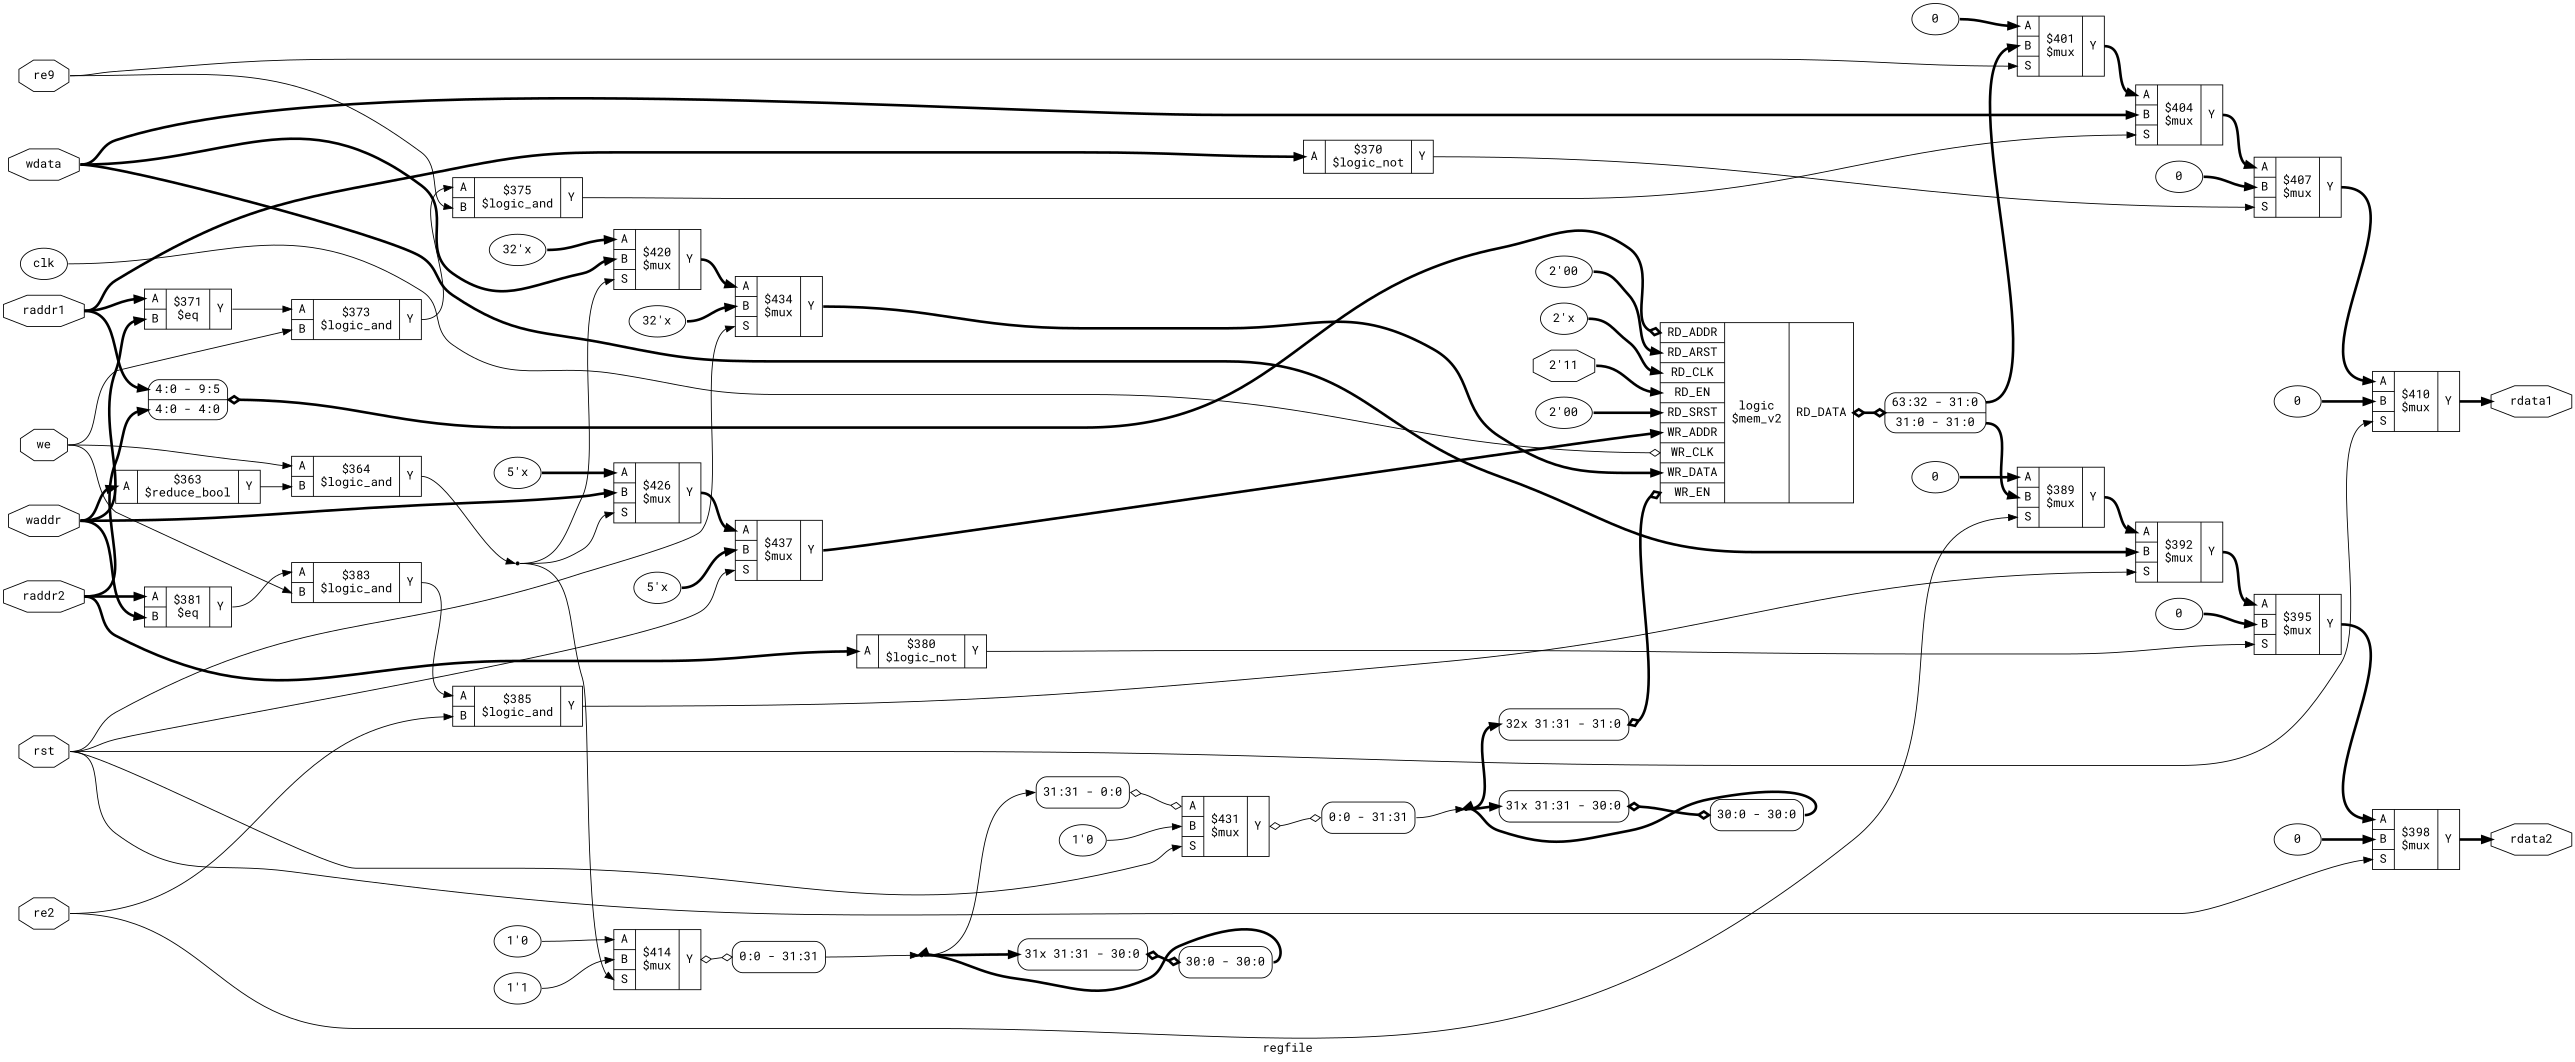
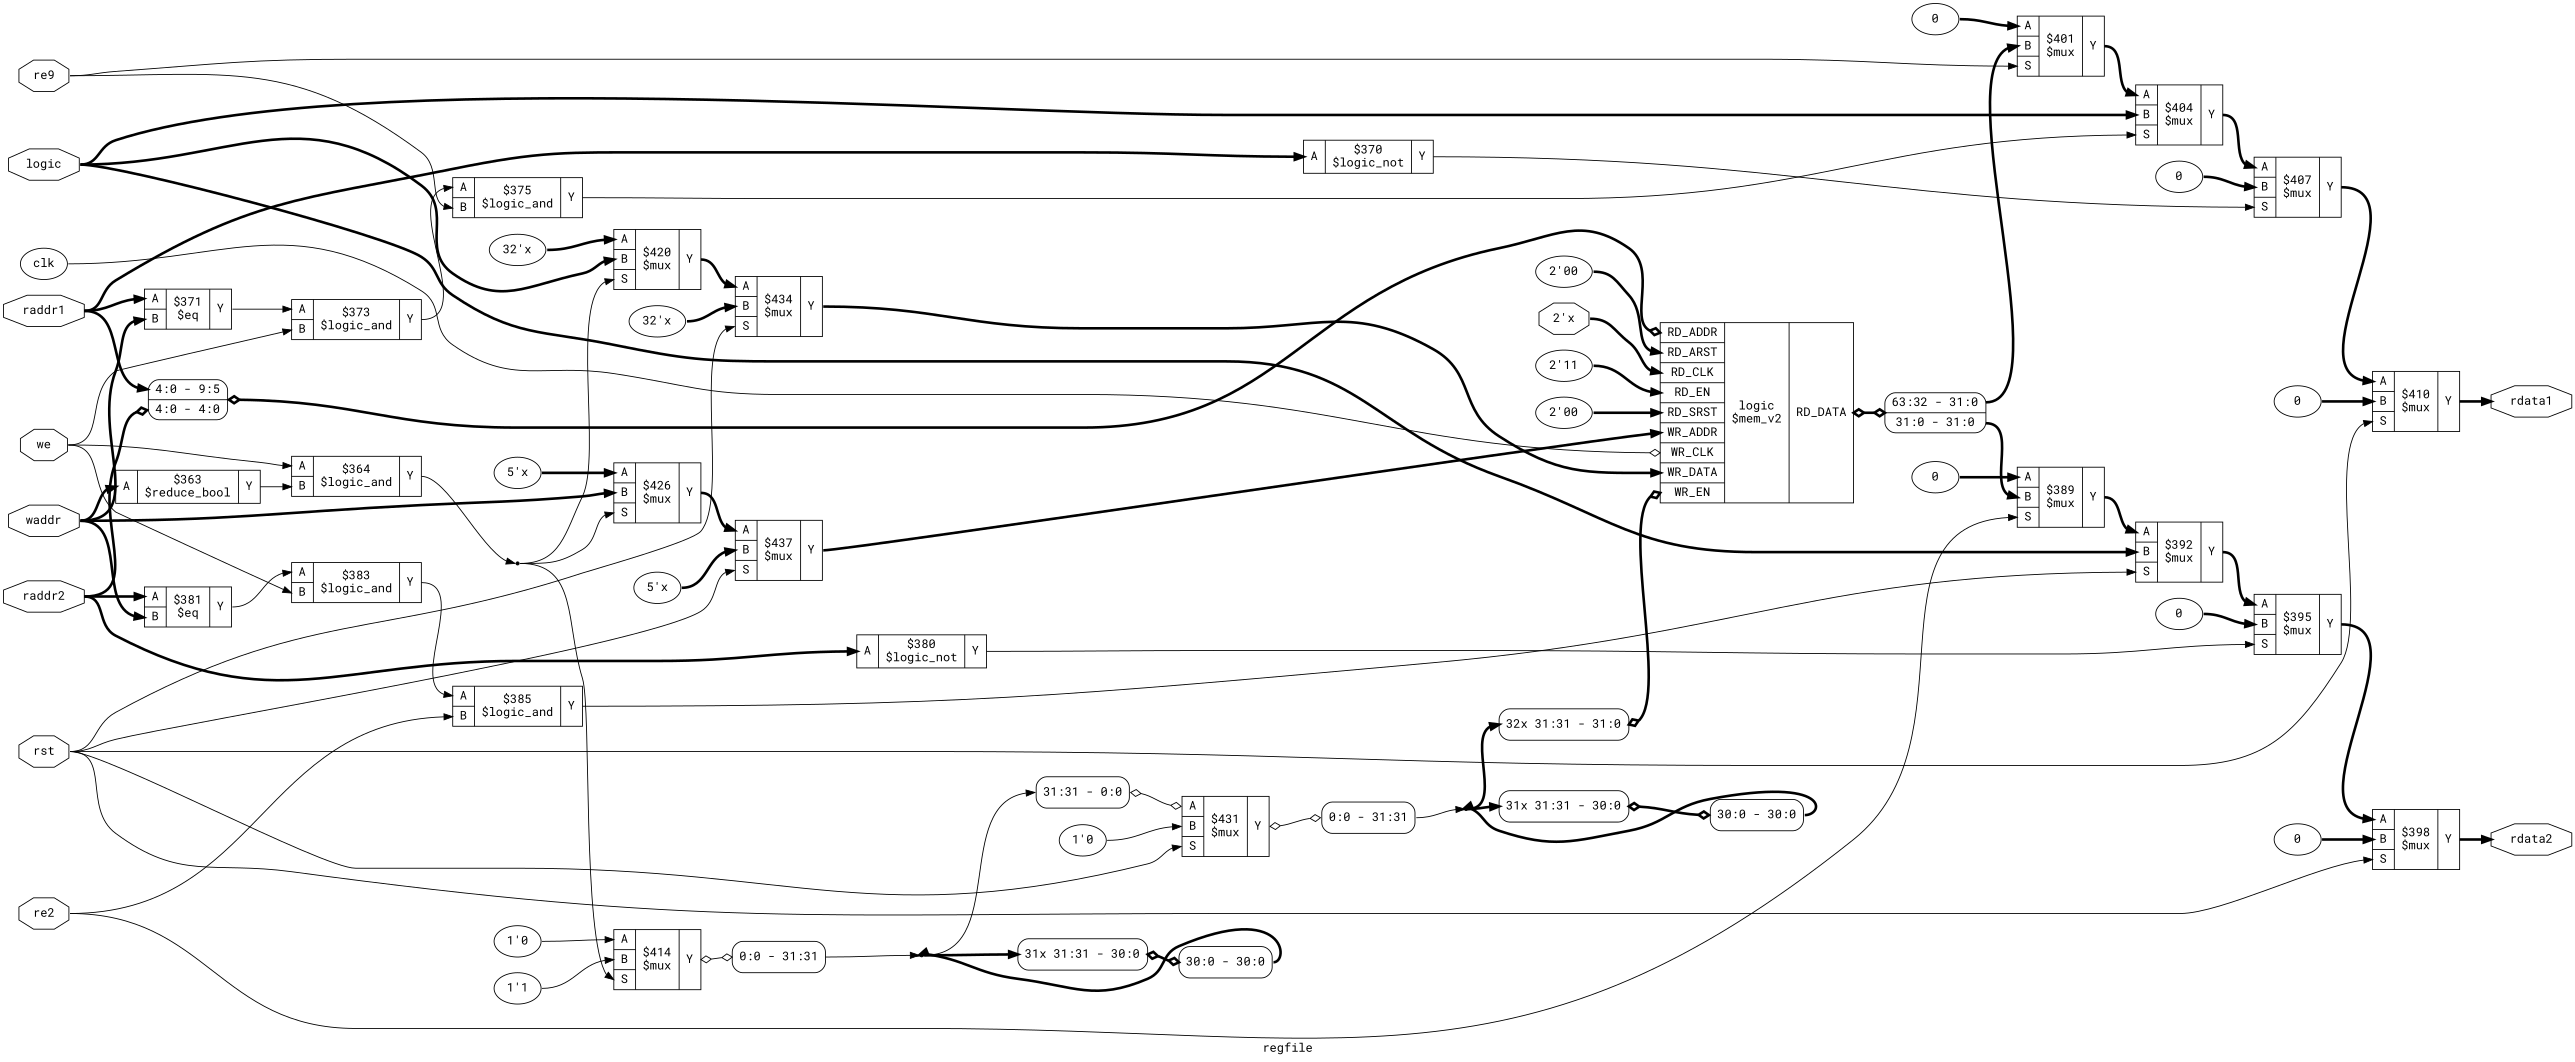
(44, 165) -> (44, 165)
(1564, 319) -> (1564, 319)
(1564, 366) -> (1564, 366)
(110, 515) -> (112, 526)
